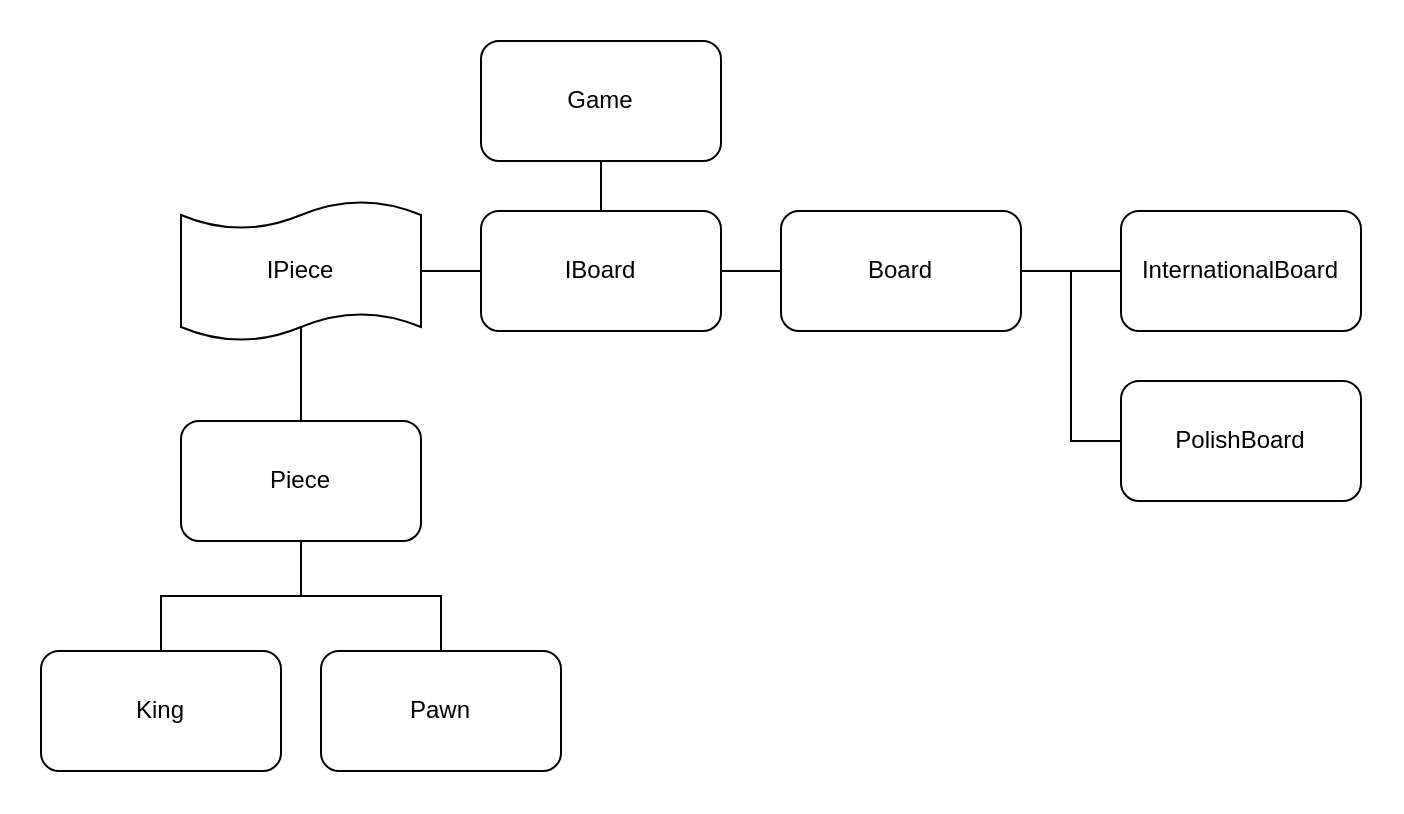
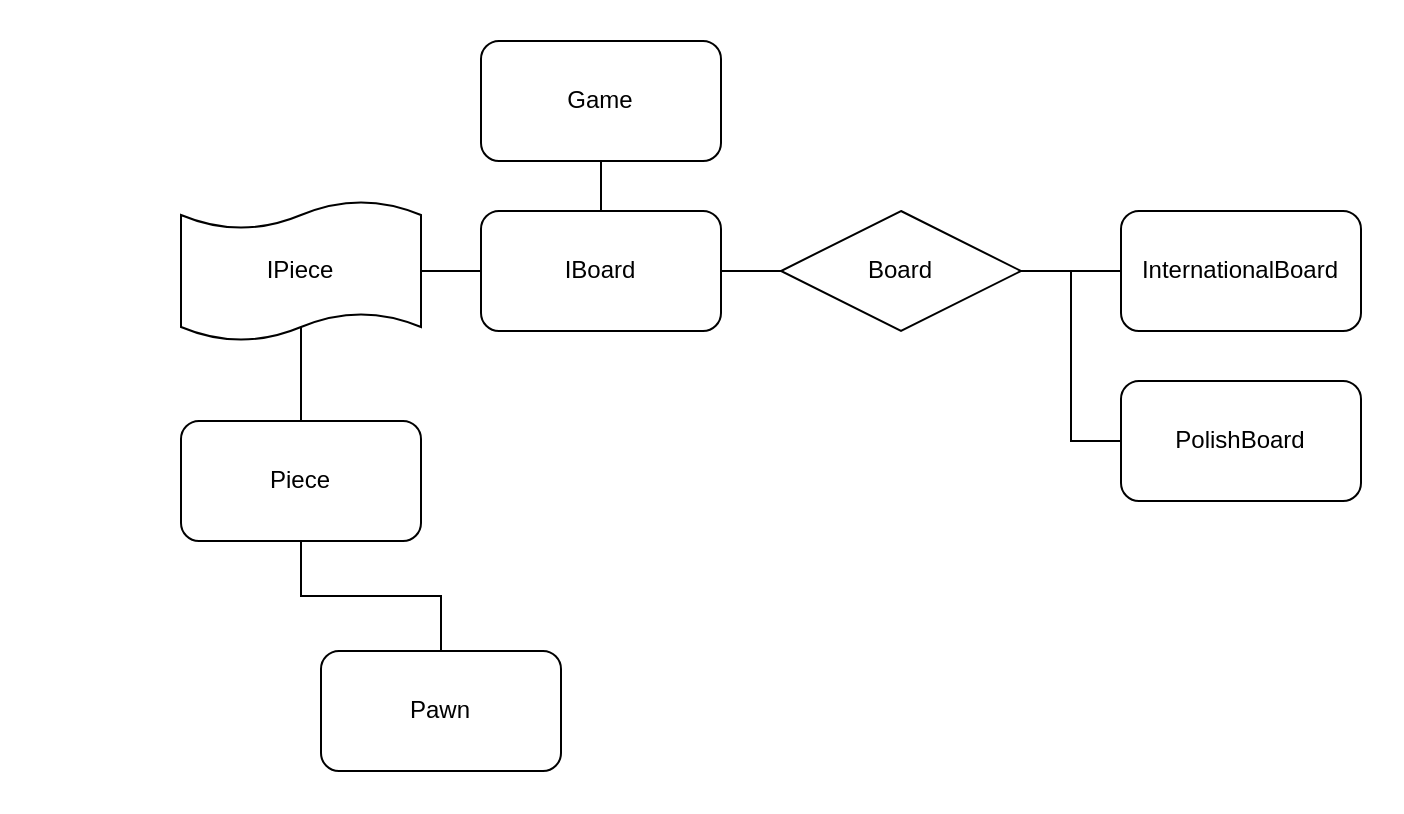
(901, 271) -> (901, 271)
(201, 596) -> none
(161, 711) -> none
